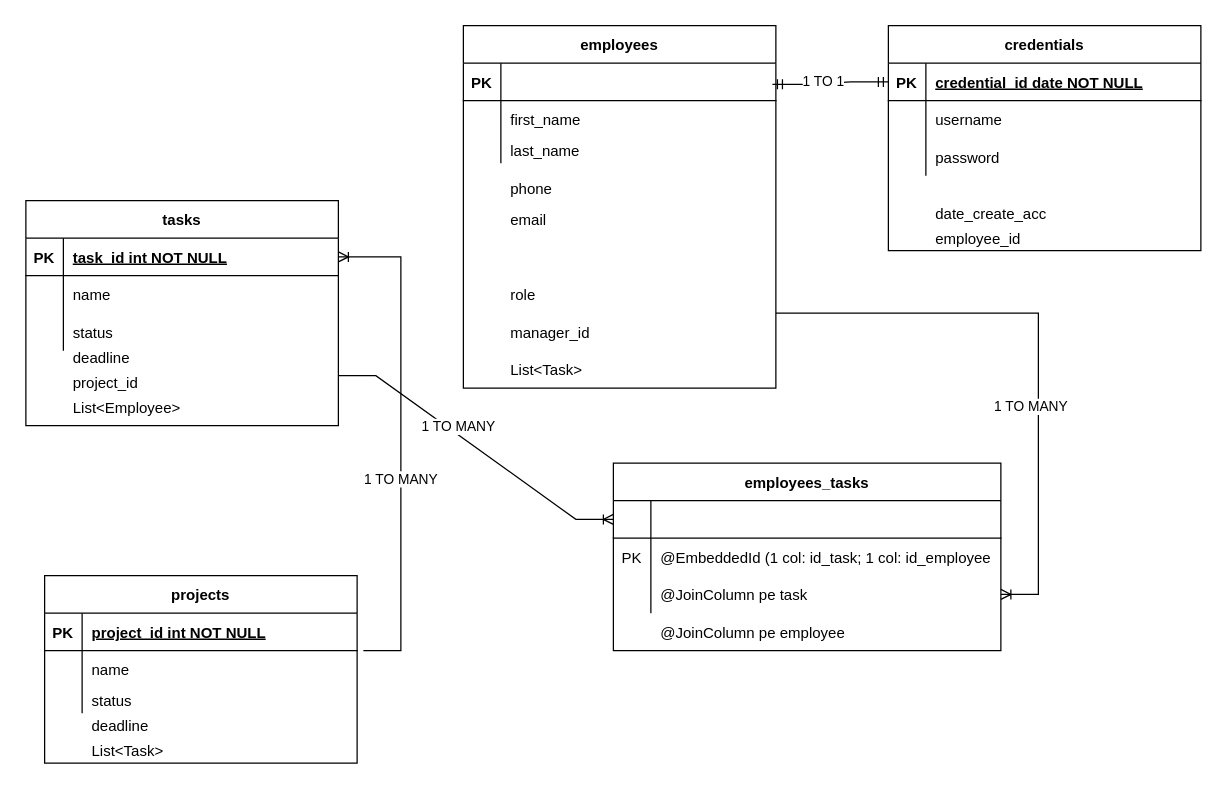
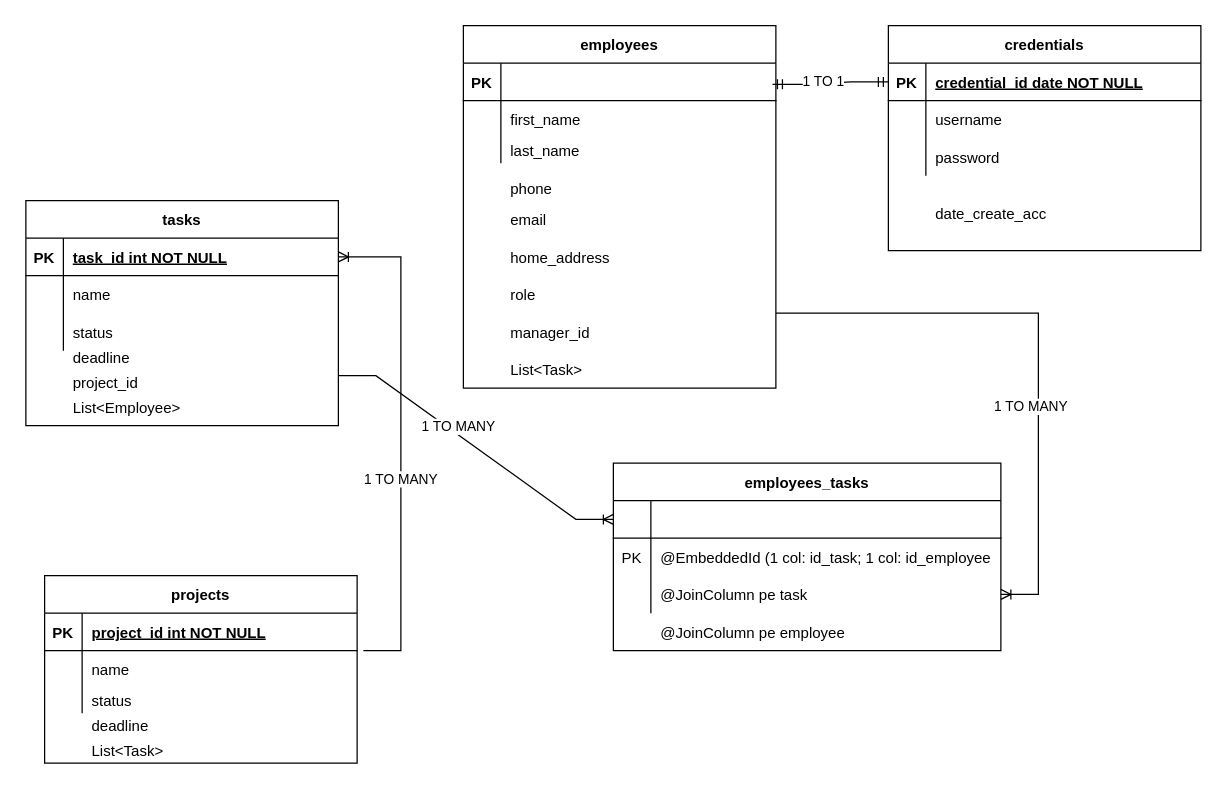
(1063, 238) -> none
none -> (638, 257)
